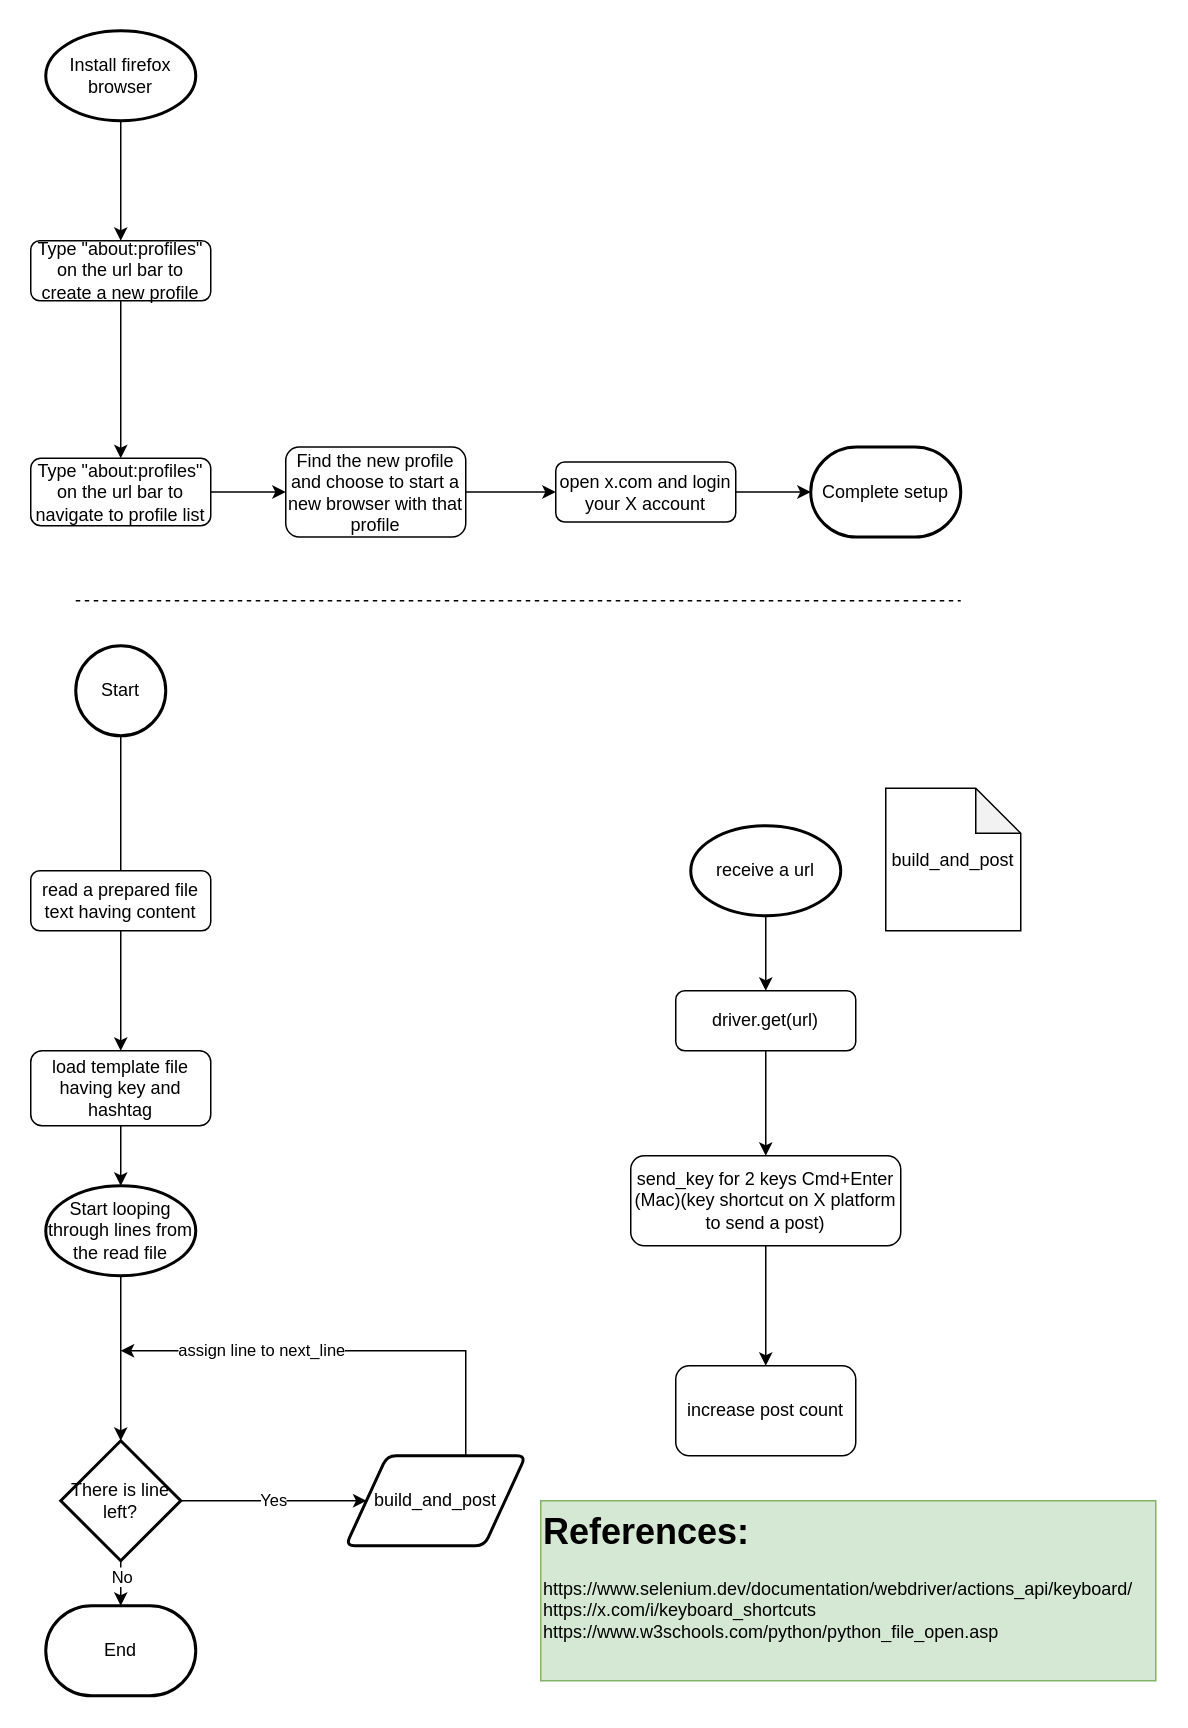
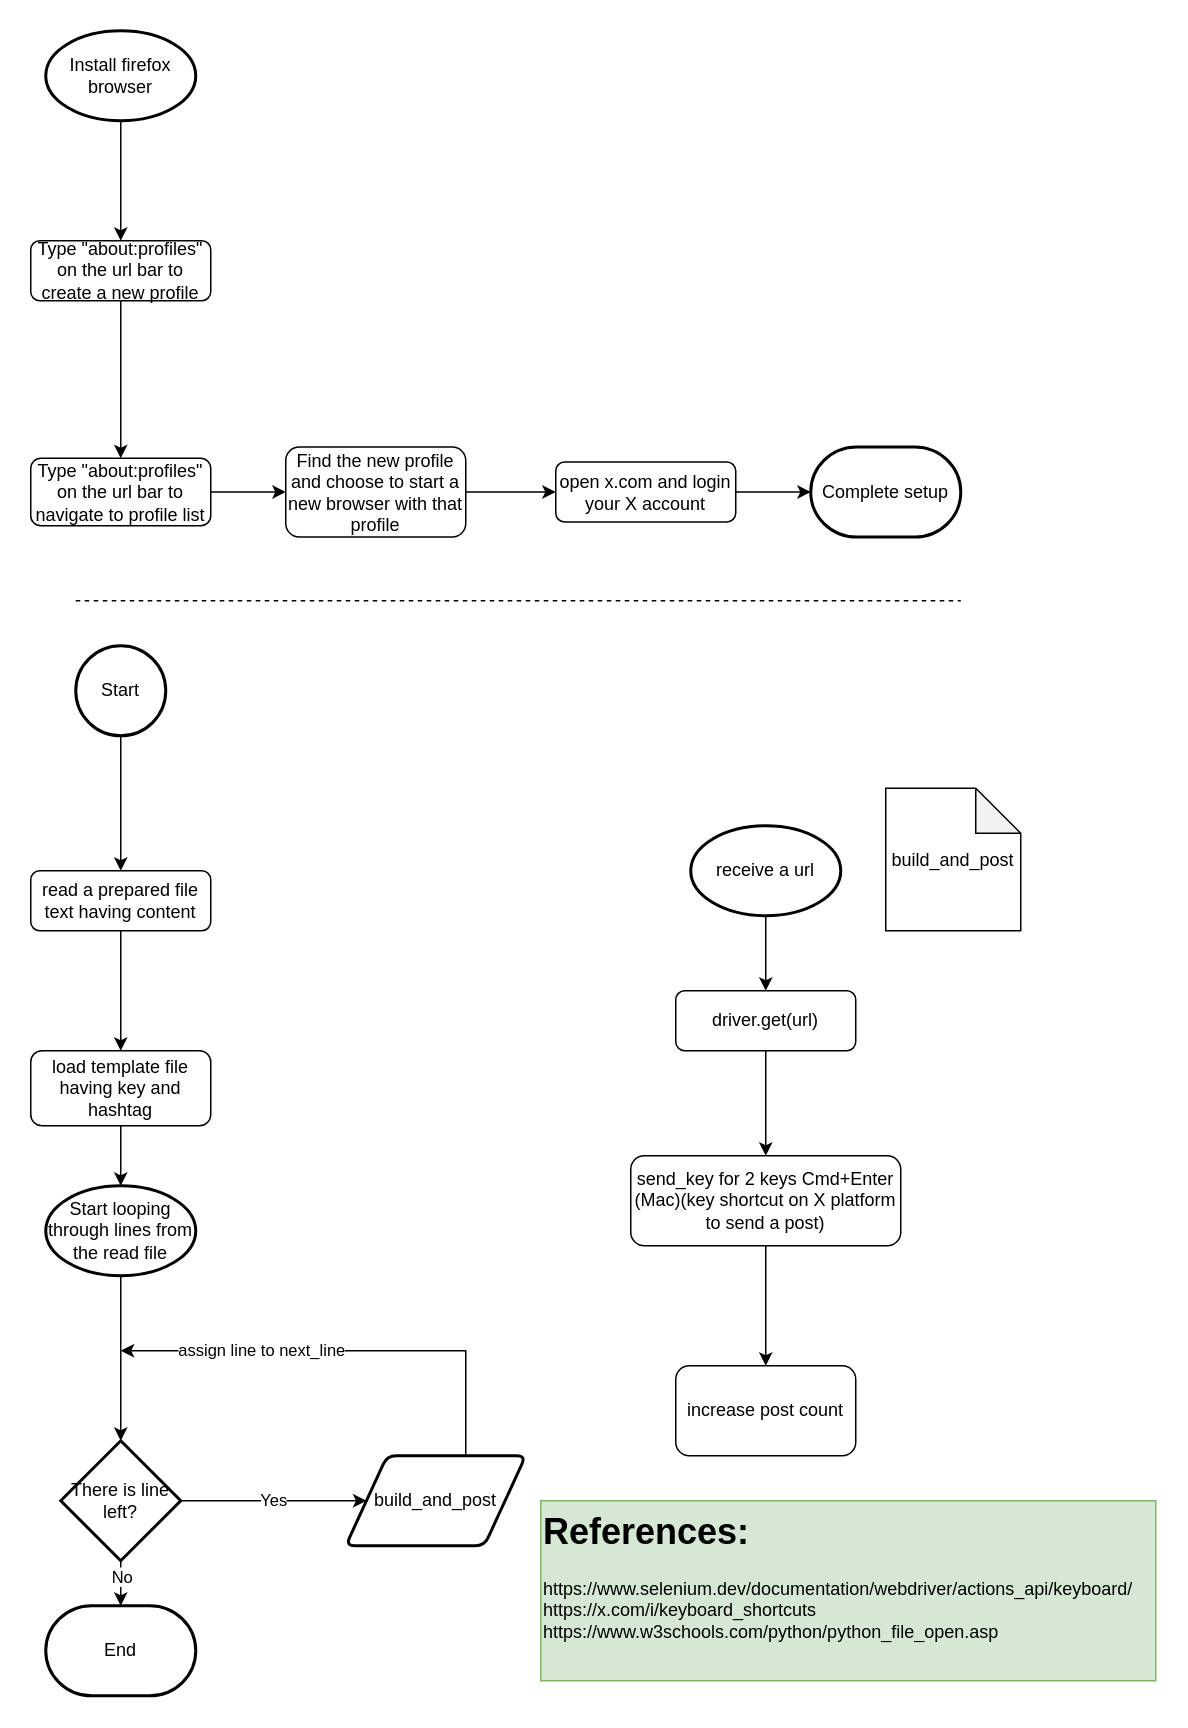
(121, 863) -> (121, 859)
